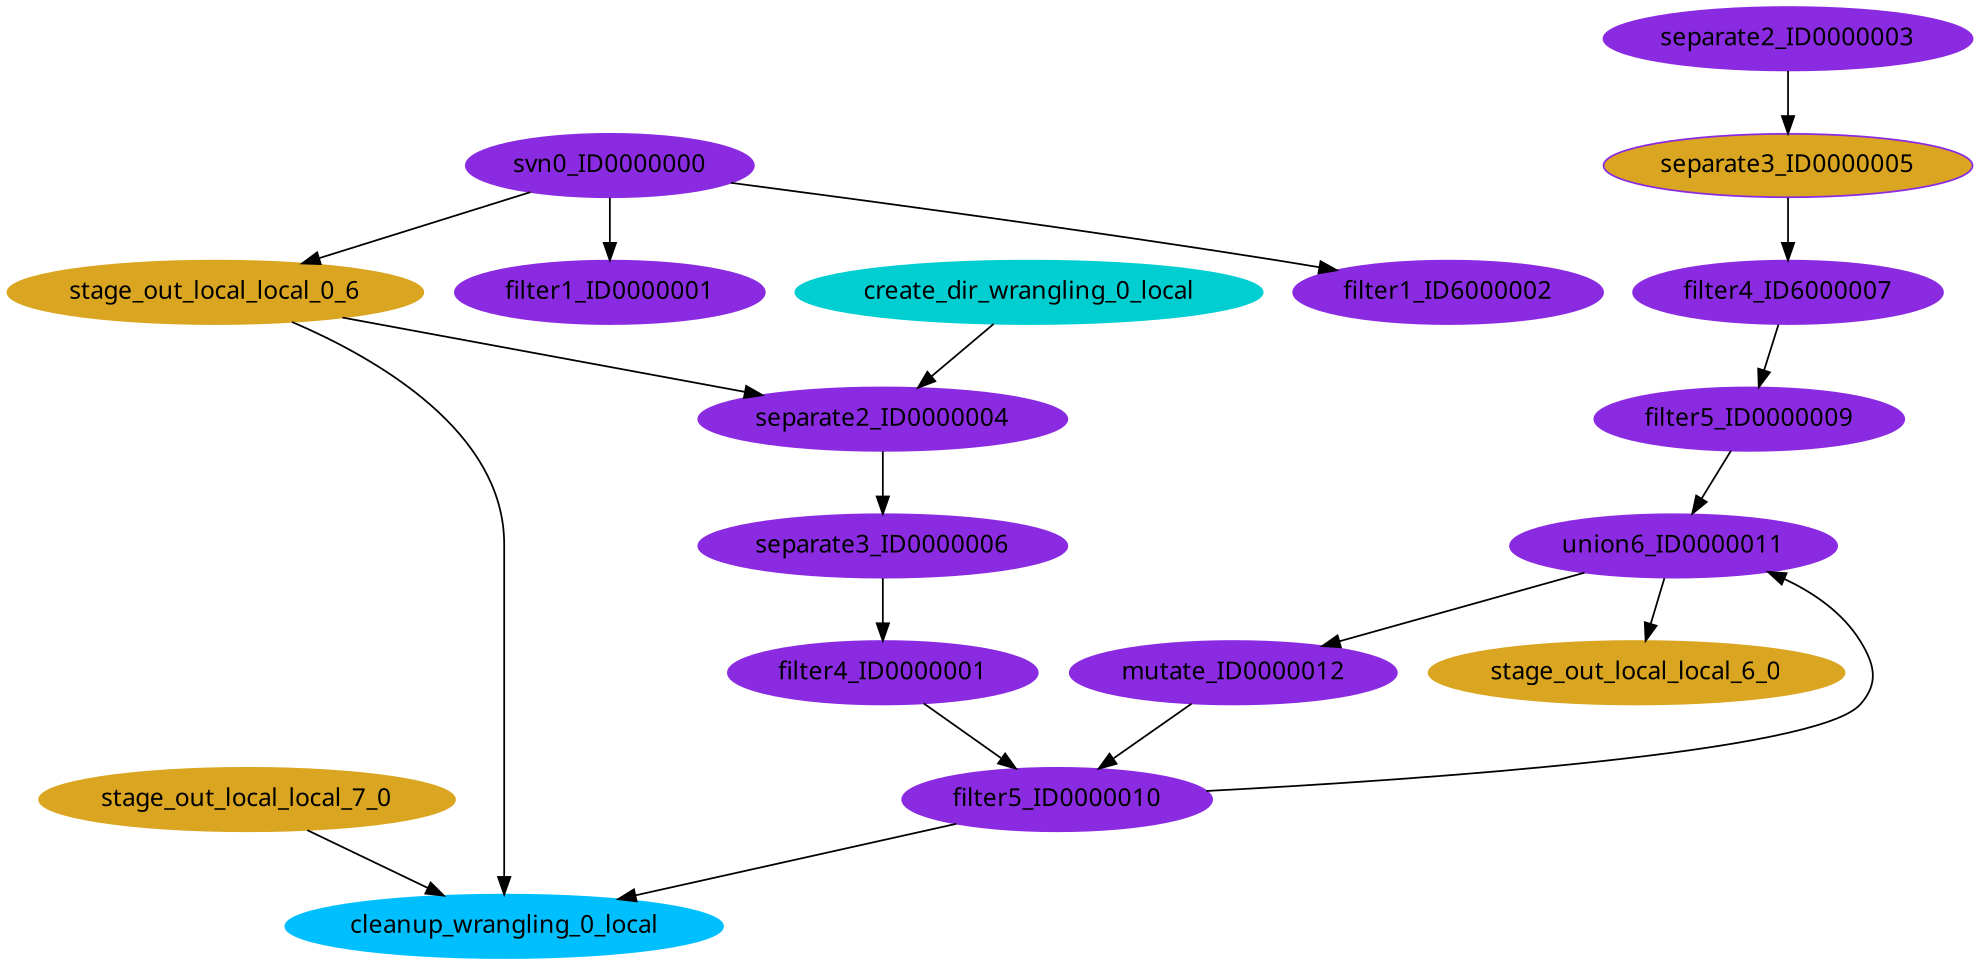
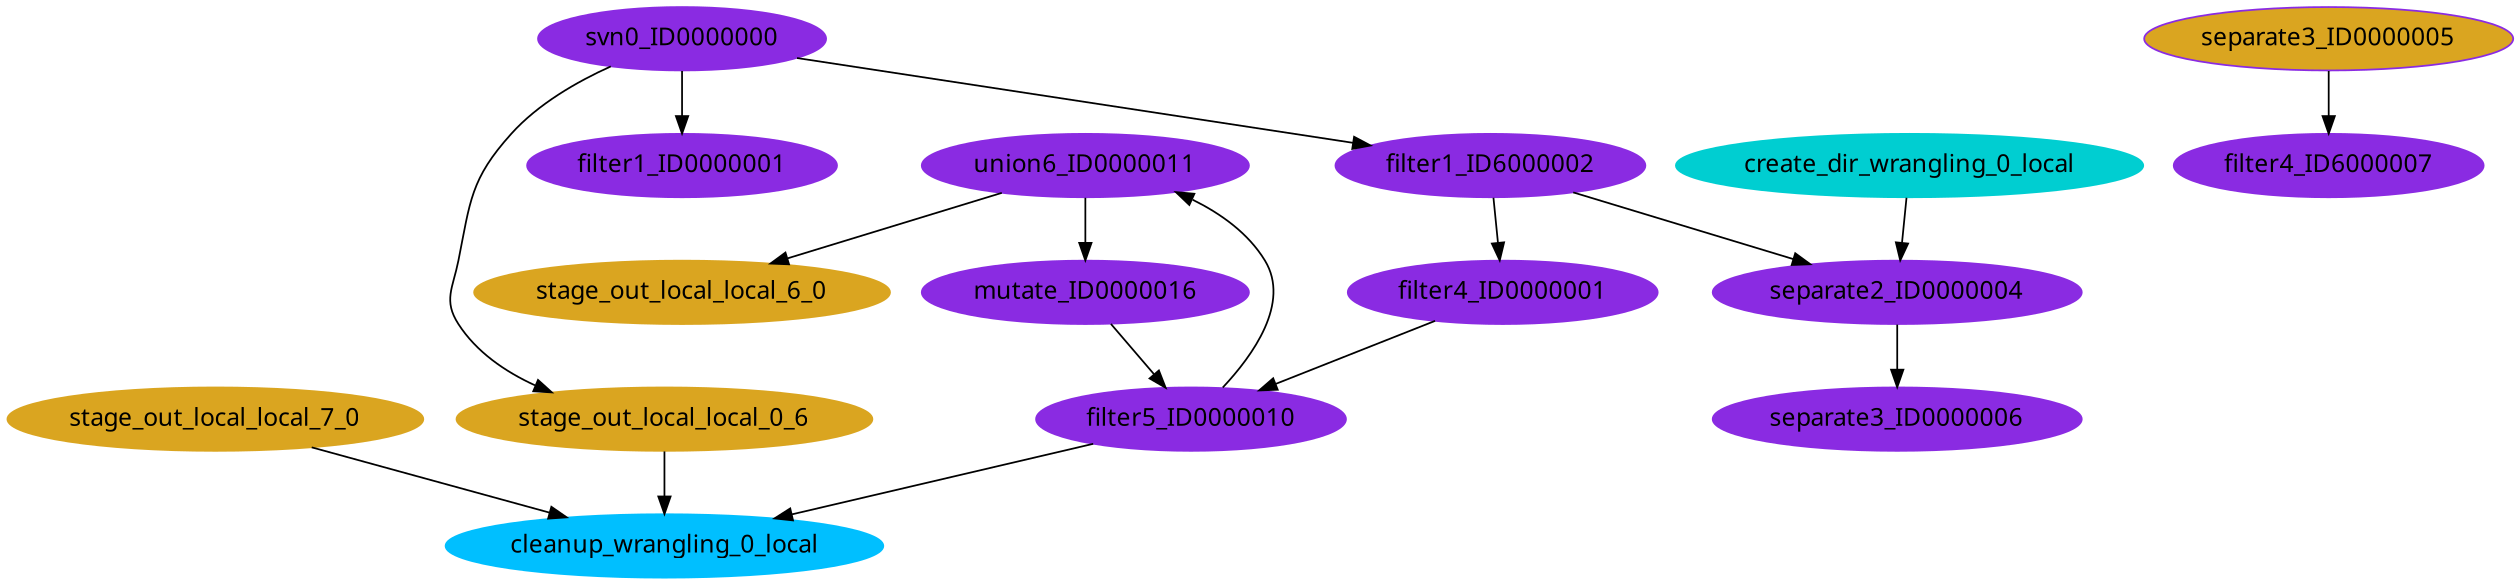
(1788, 39) -> none
(544, 355) -> (1683, 226)
(1749, 419) -> none
(883, 601) -> (1496, 220)
(1233, 673) -> (1085, 292)
